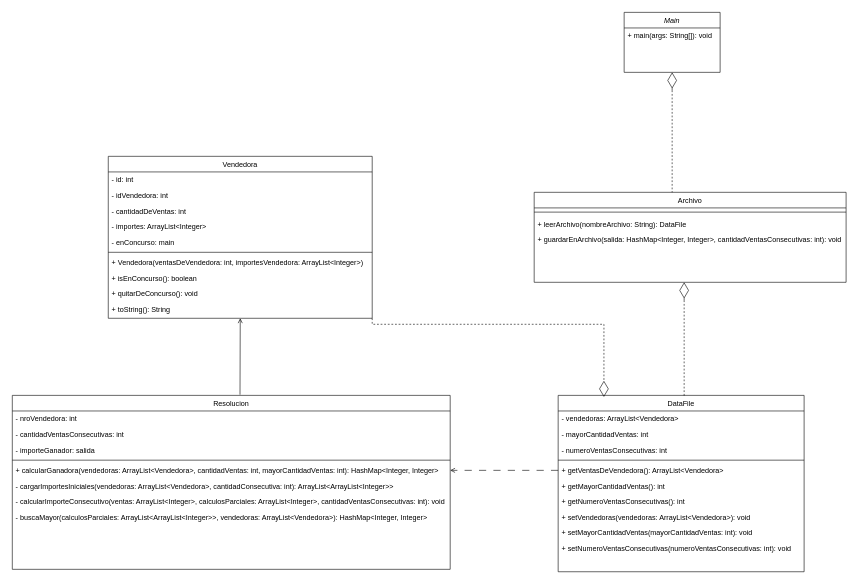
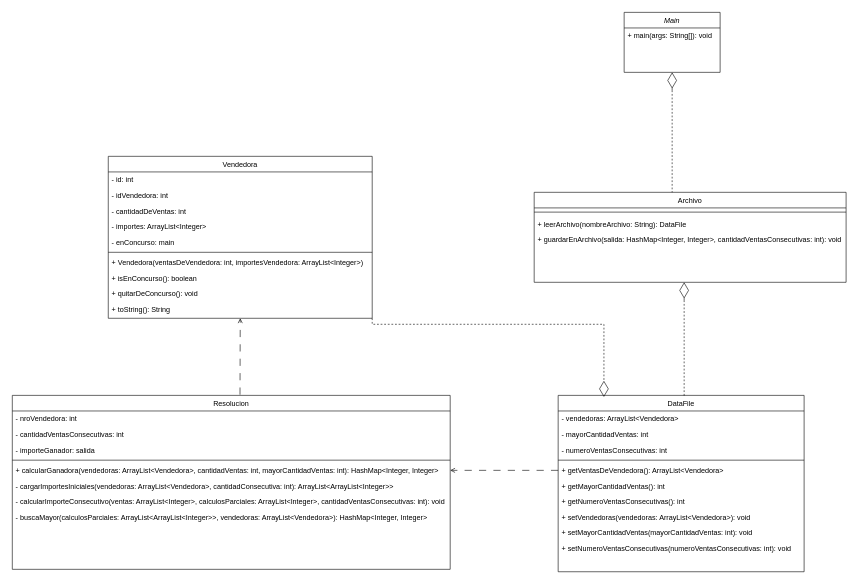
(240, 355) -> (240, 355)
